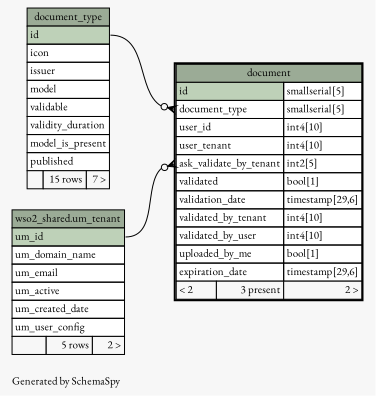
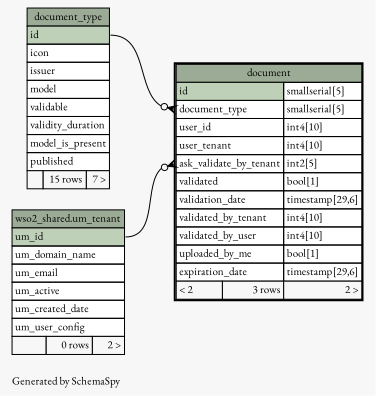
(261, 290) -> (267, 290)
(75, 345) -> (75, 345)
